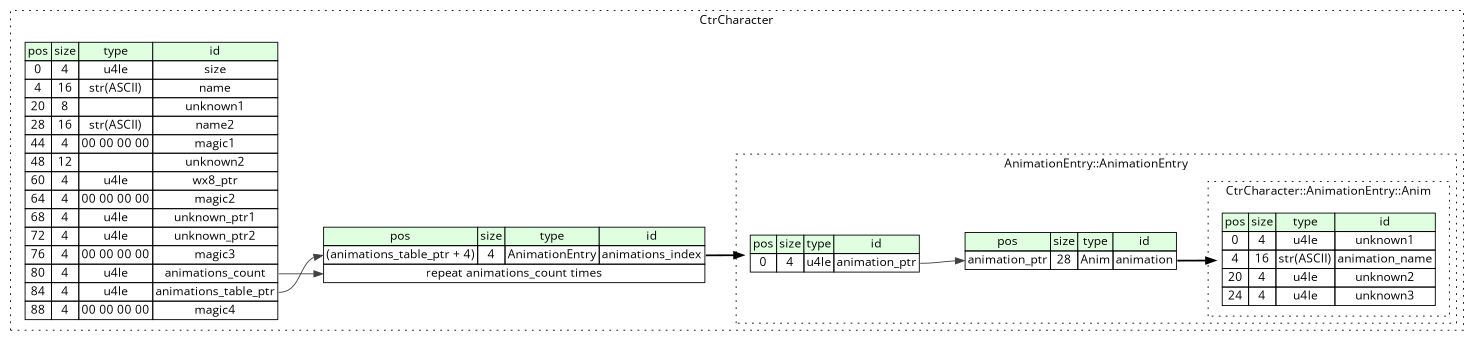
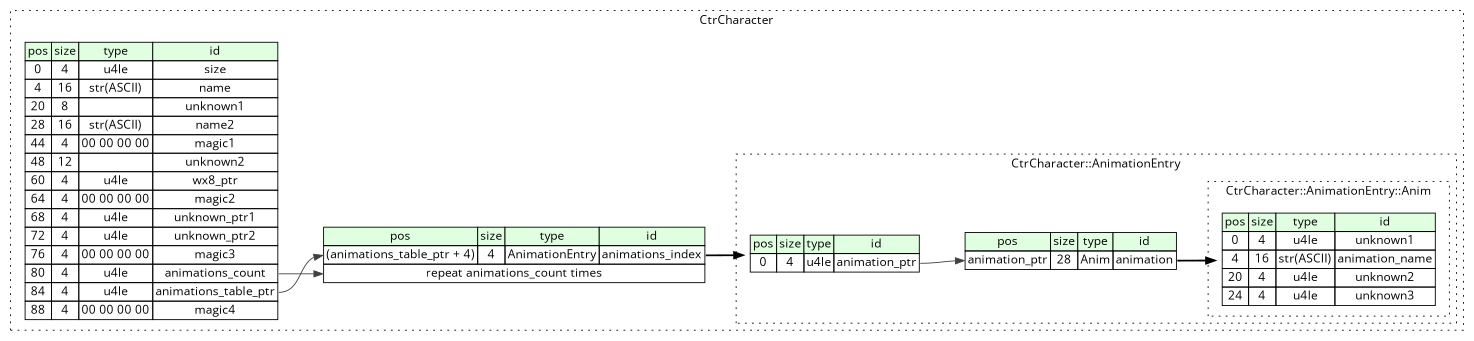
(1096, 164) -> (1096, 164)
